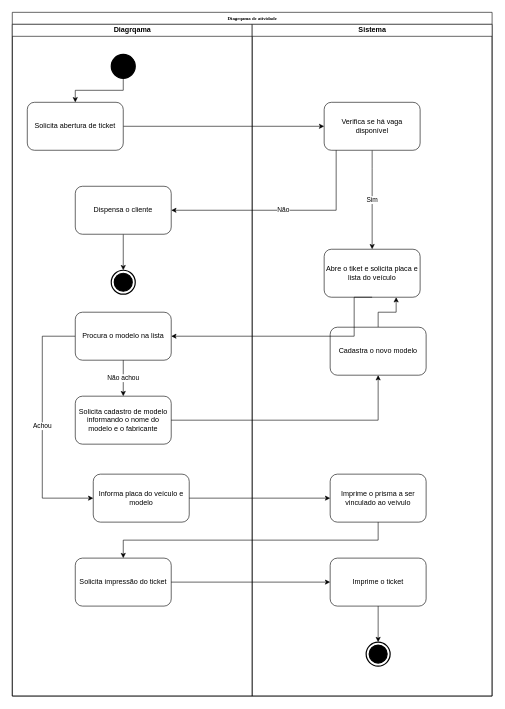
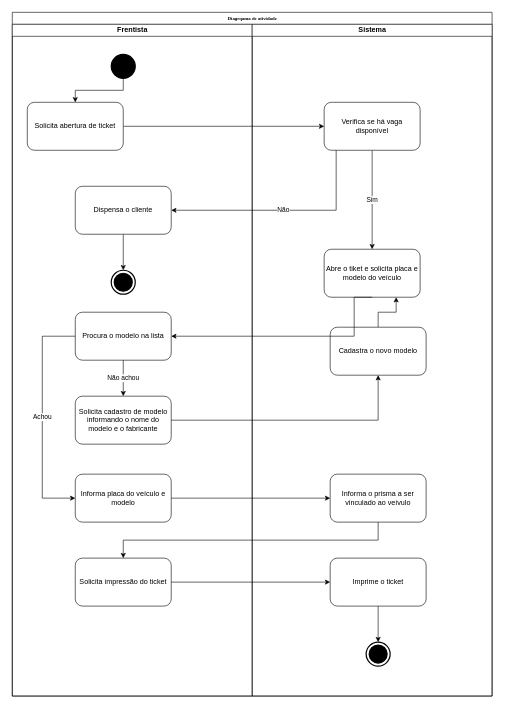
(133, 30) -> (133, 30)
(372, 273) -> (372, 273)
(141, 498) -> (123, 498)
(378, 498) -> (378, 498)
